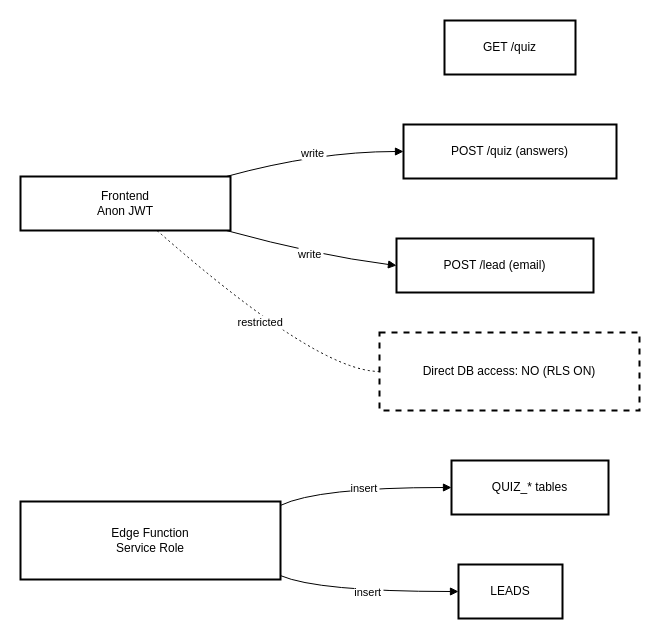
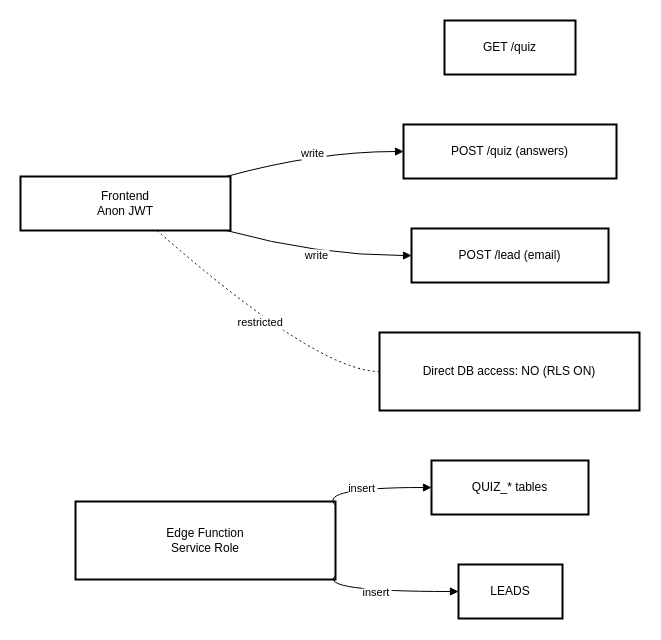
(495, 266) -> (510, 256)
(510, 372) -> (510, 372)
(530, 488) -> (510, 488)
(151, 541) -> (206, 541)
